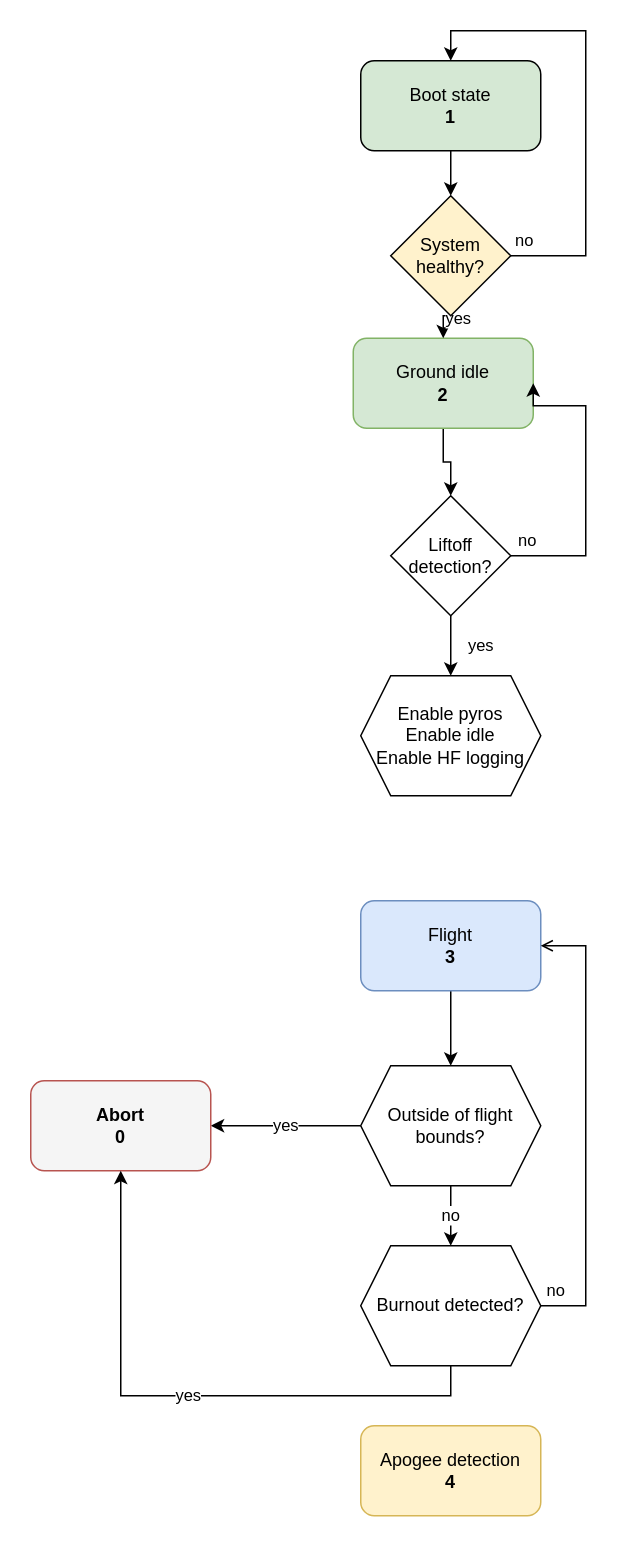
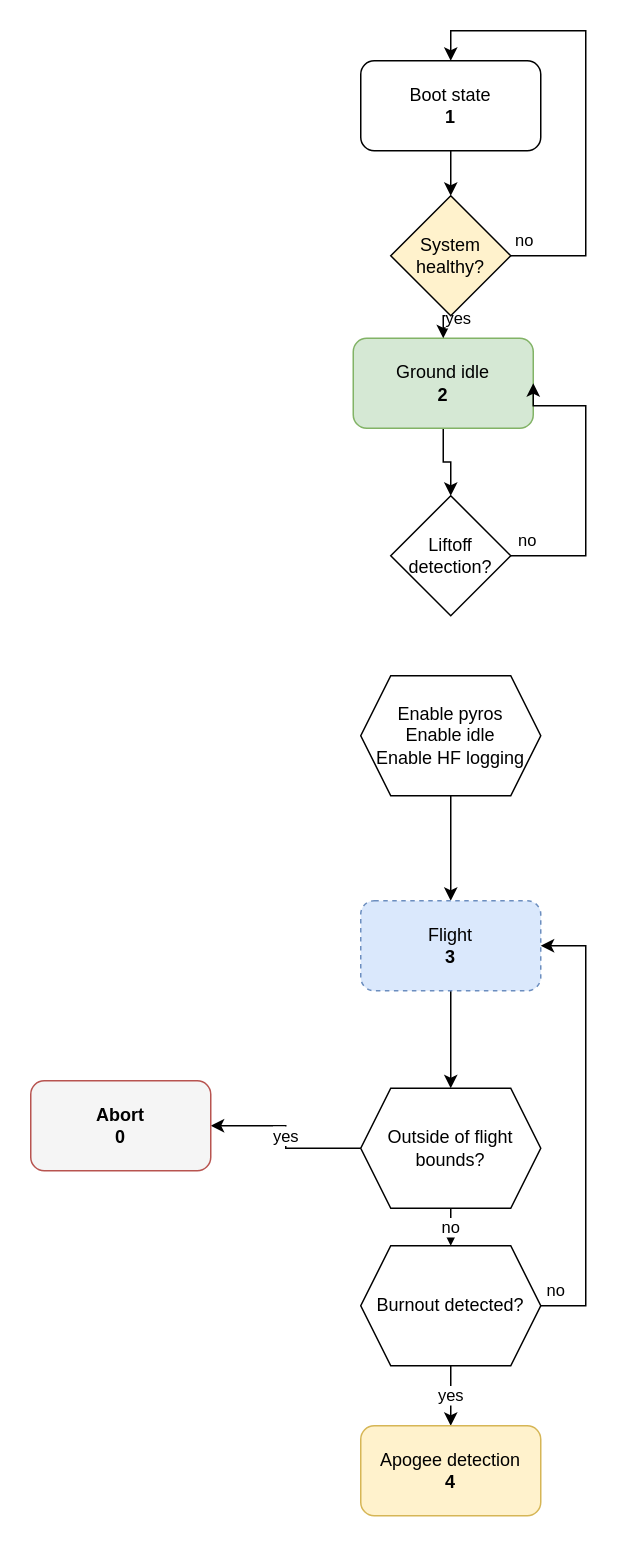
(451, 106) -> (451, 106)
(451, 641) -> none
none -> (451, 843)
(451, 946) -> (451, 946)
(549, 946) -> (552, 946)
(451, 1126) -> (451, 1148)
(185, 1396) -> (451, 1400)
